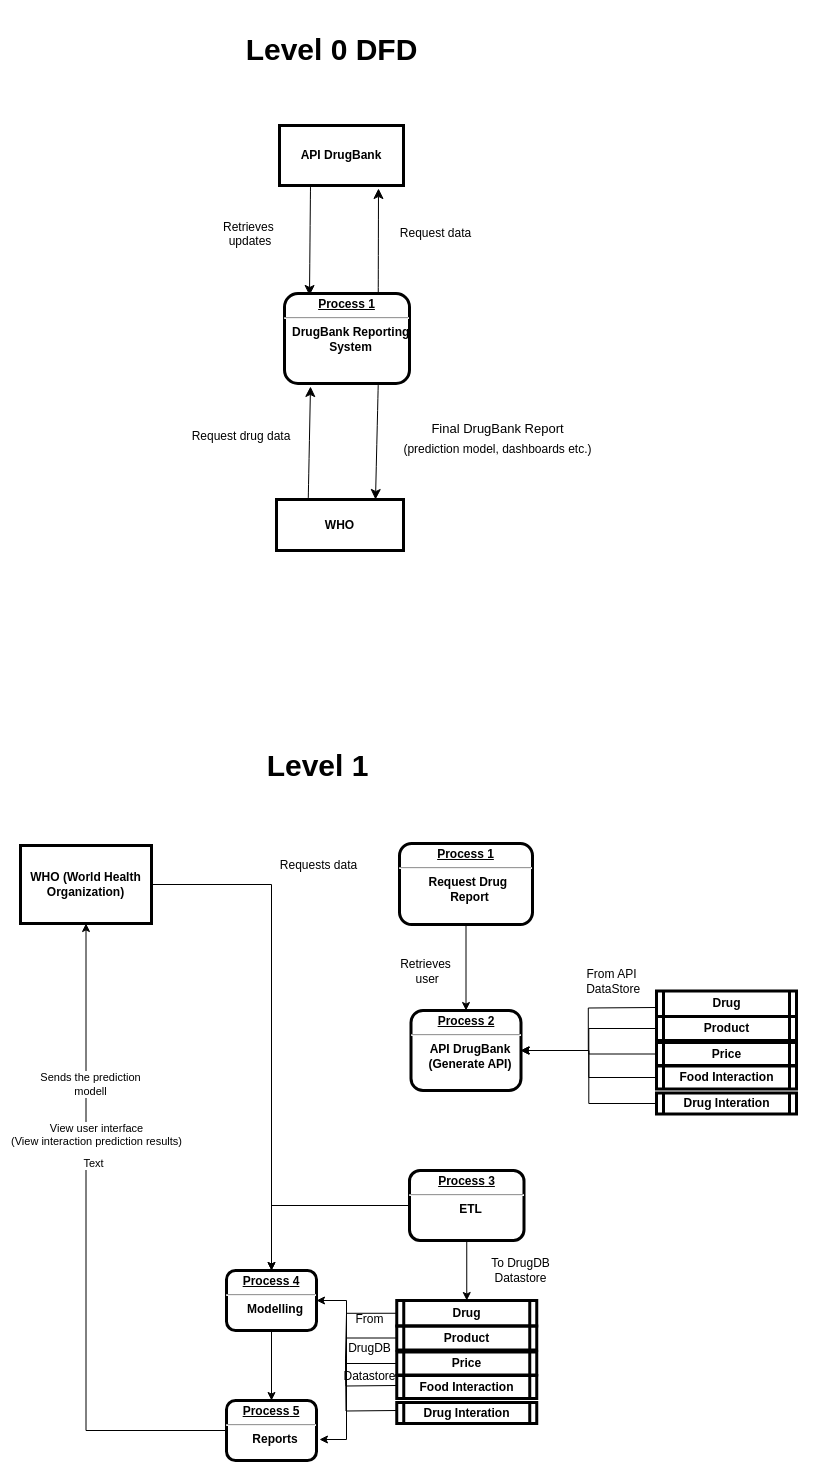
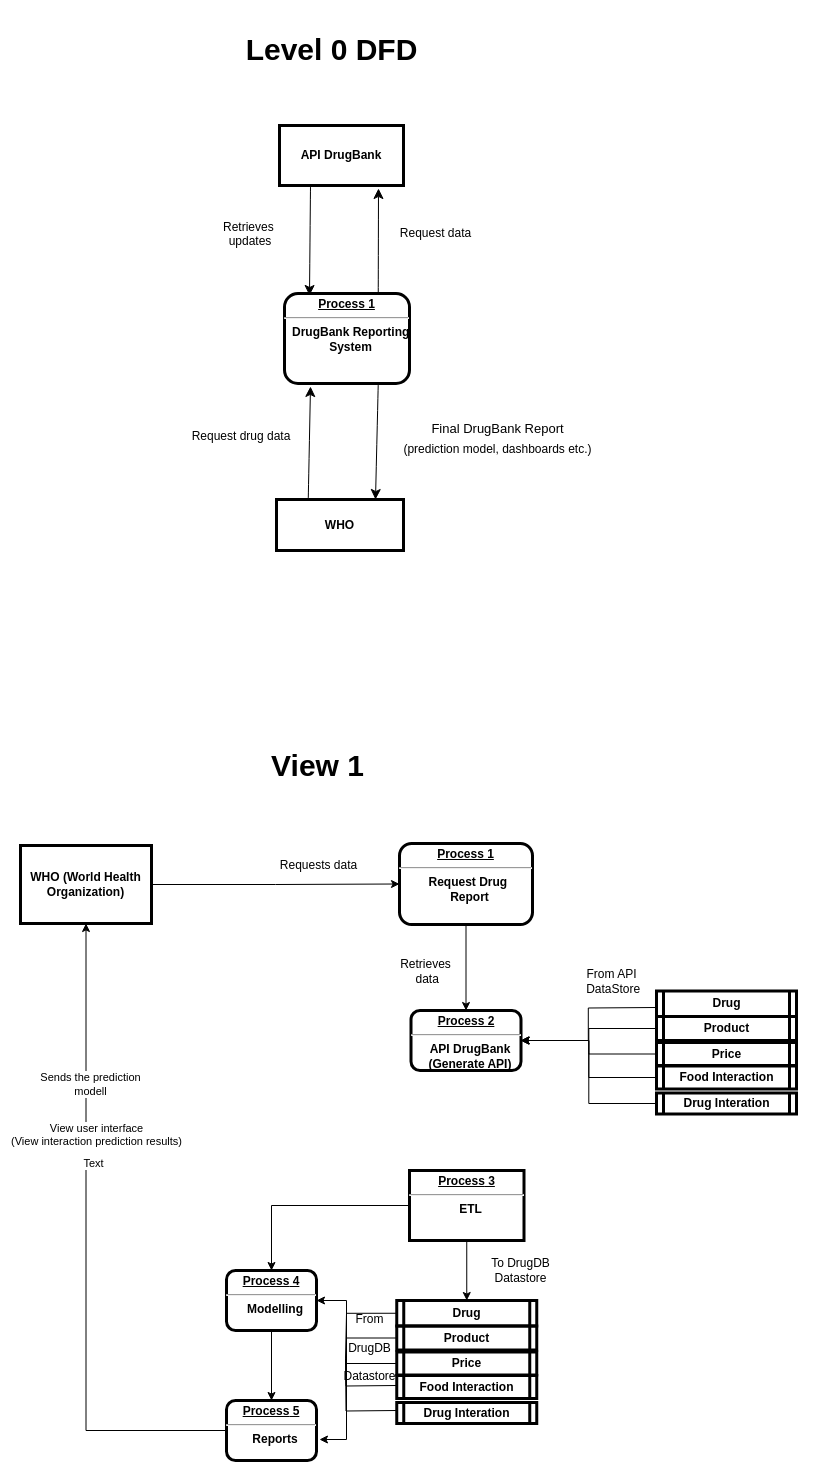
(318, 766) -> (318, 766)
(426, 972) -> (426, 972)
(272, 1043) -> (331, 884)
(466, 1051) -> (466, 1041)
(467, 1206) -> (467, 1206)
